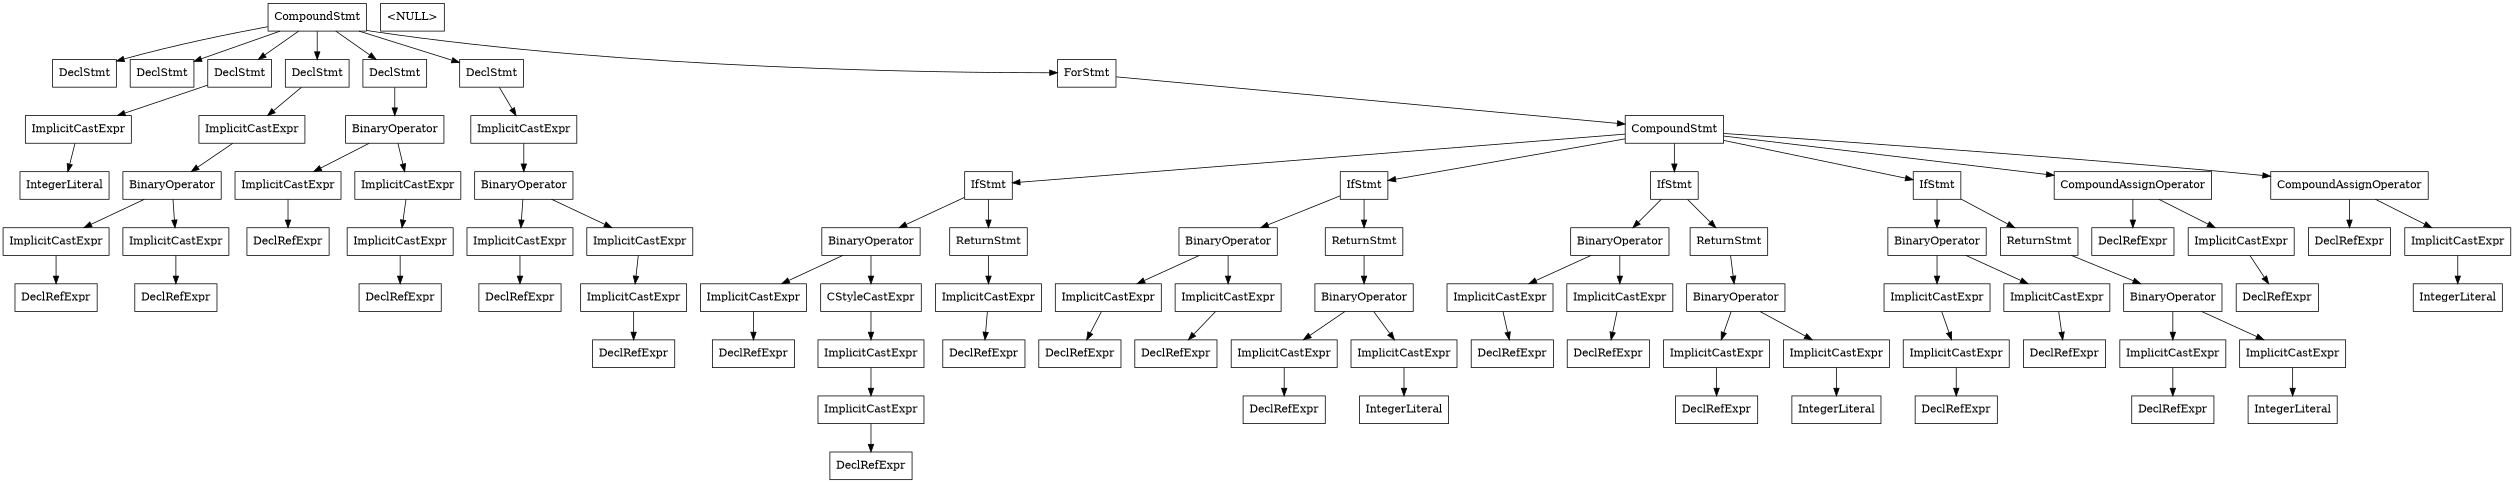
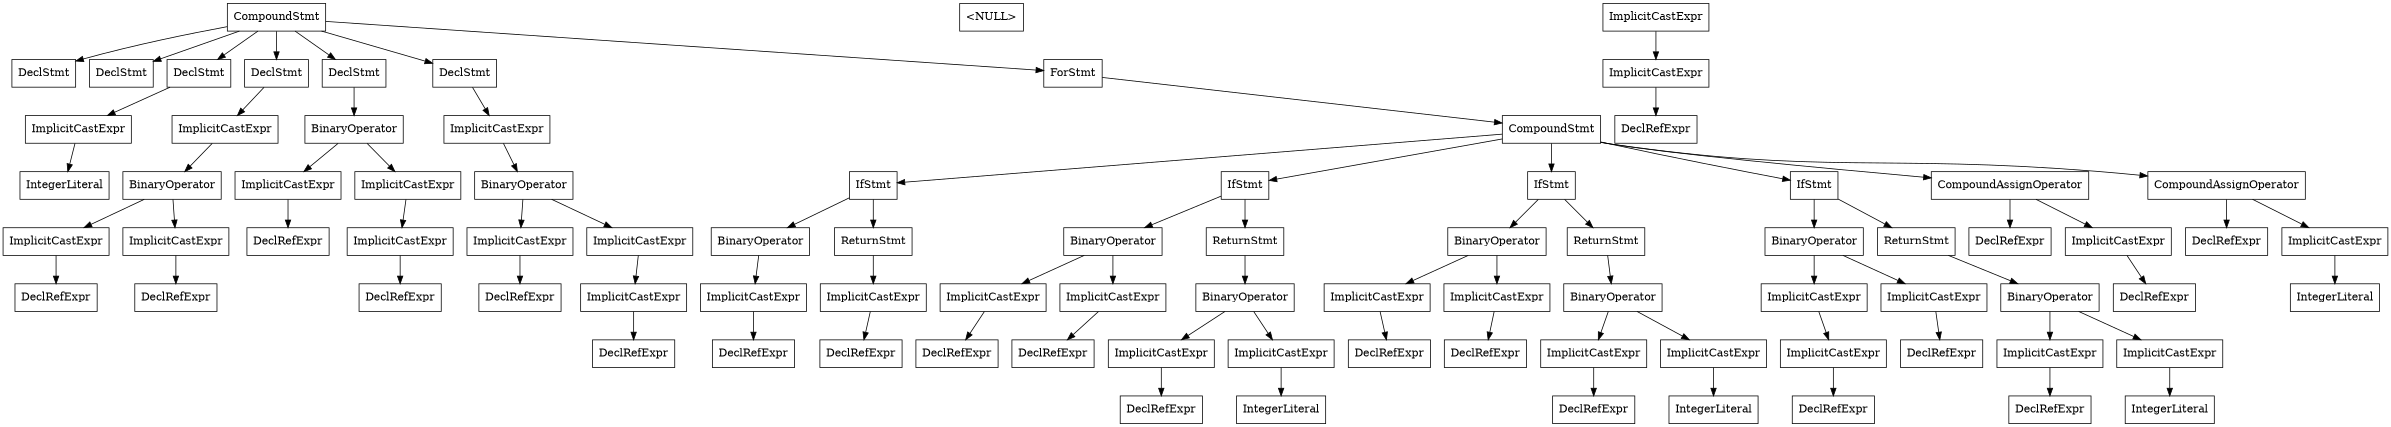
(871, 298) -> none
